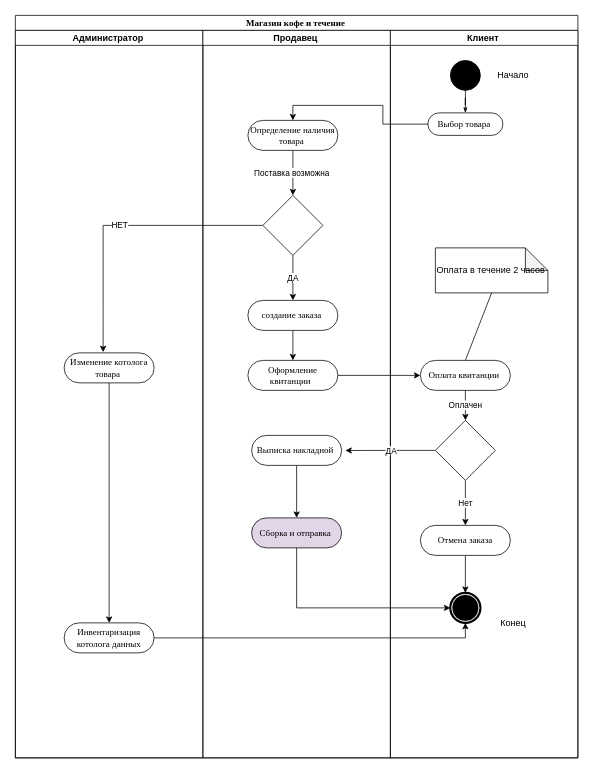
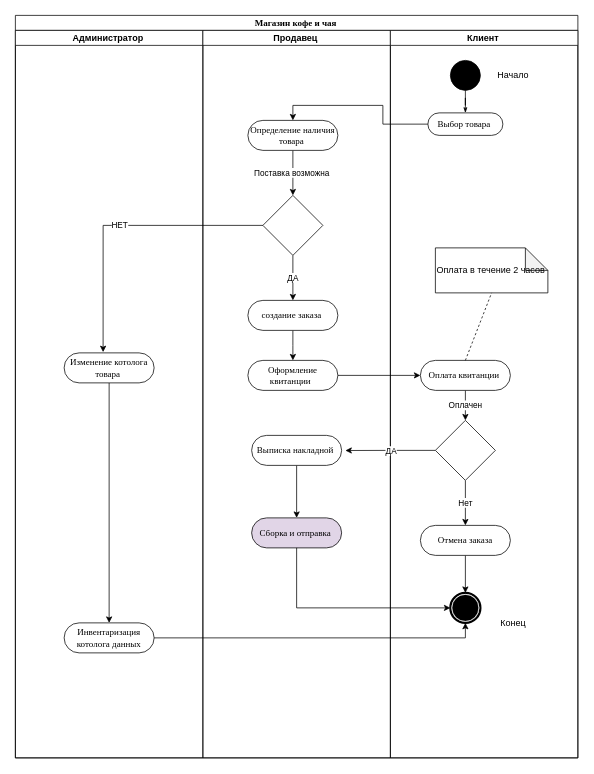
(297, 23) -> (297, 23)
(479, 327) -> (479, 327)
